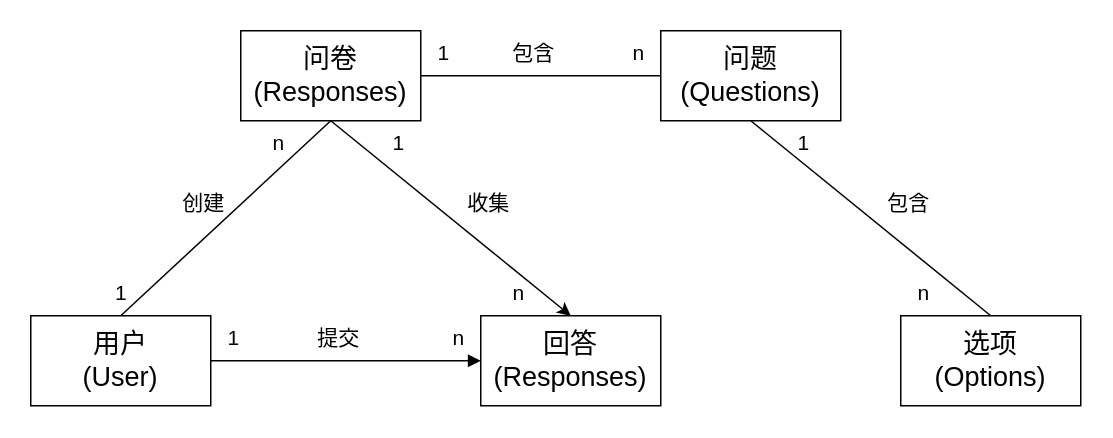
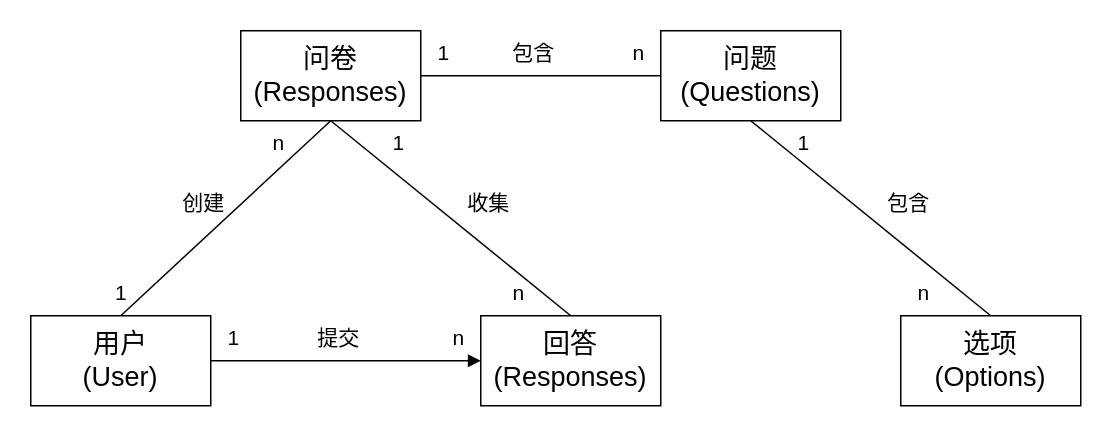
(562, 308) -> (565, 311)
